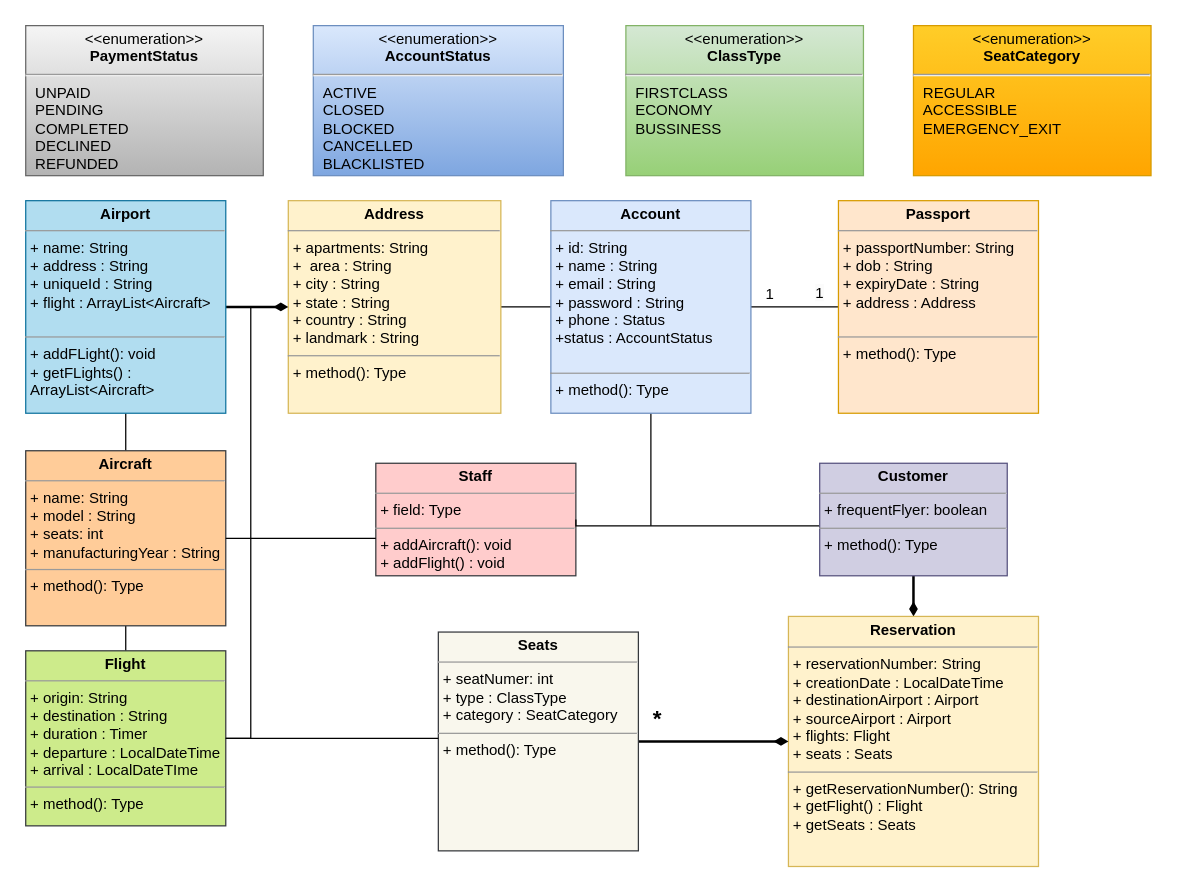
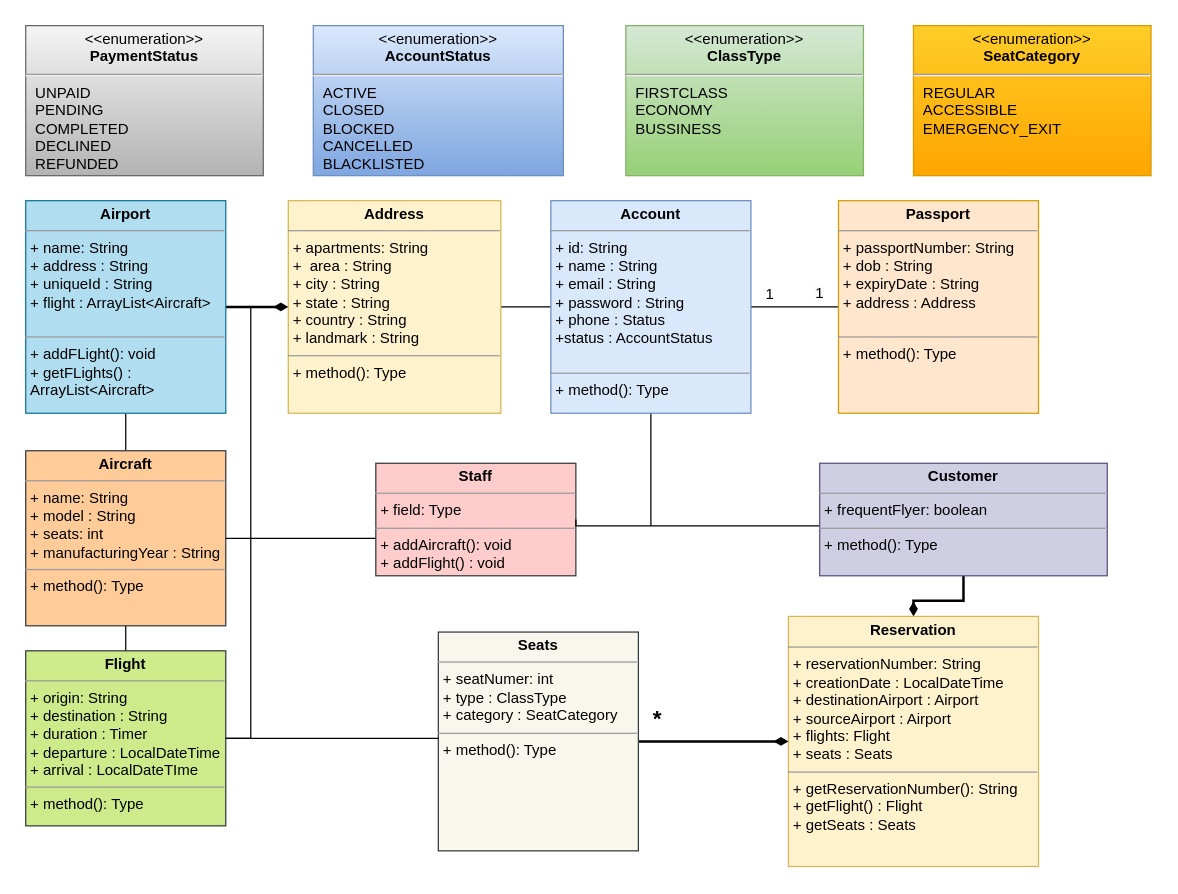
(913, 519) -> (963, 519)
